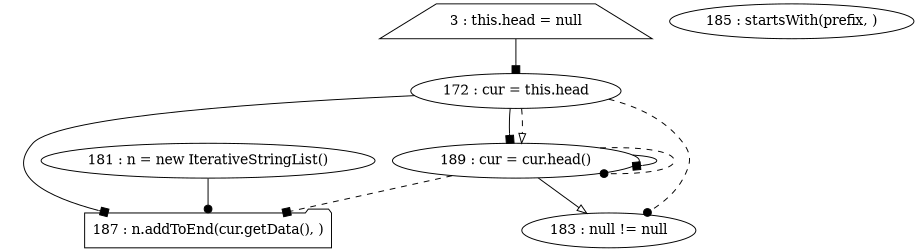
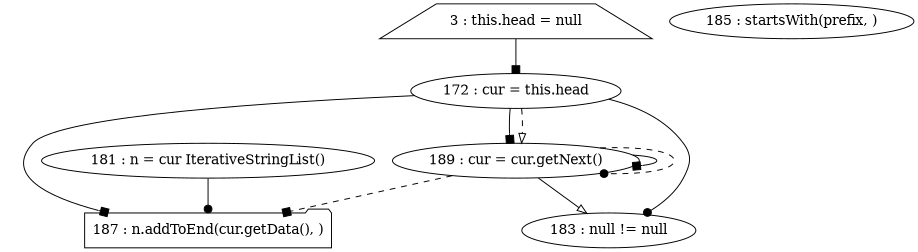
(682, 142) -> (682, 142)
(208, 161) -> (208, 161)
(516, 161) -> (516, 161)
